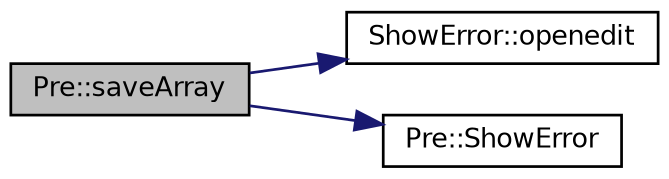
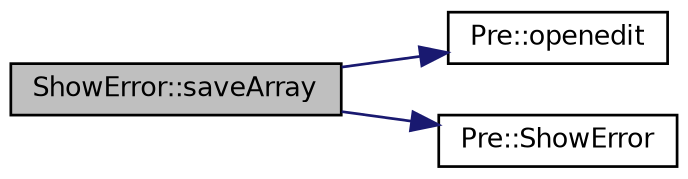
(502, 38) -> (558, 38)
(130, 89) -> (176, 89)
